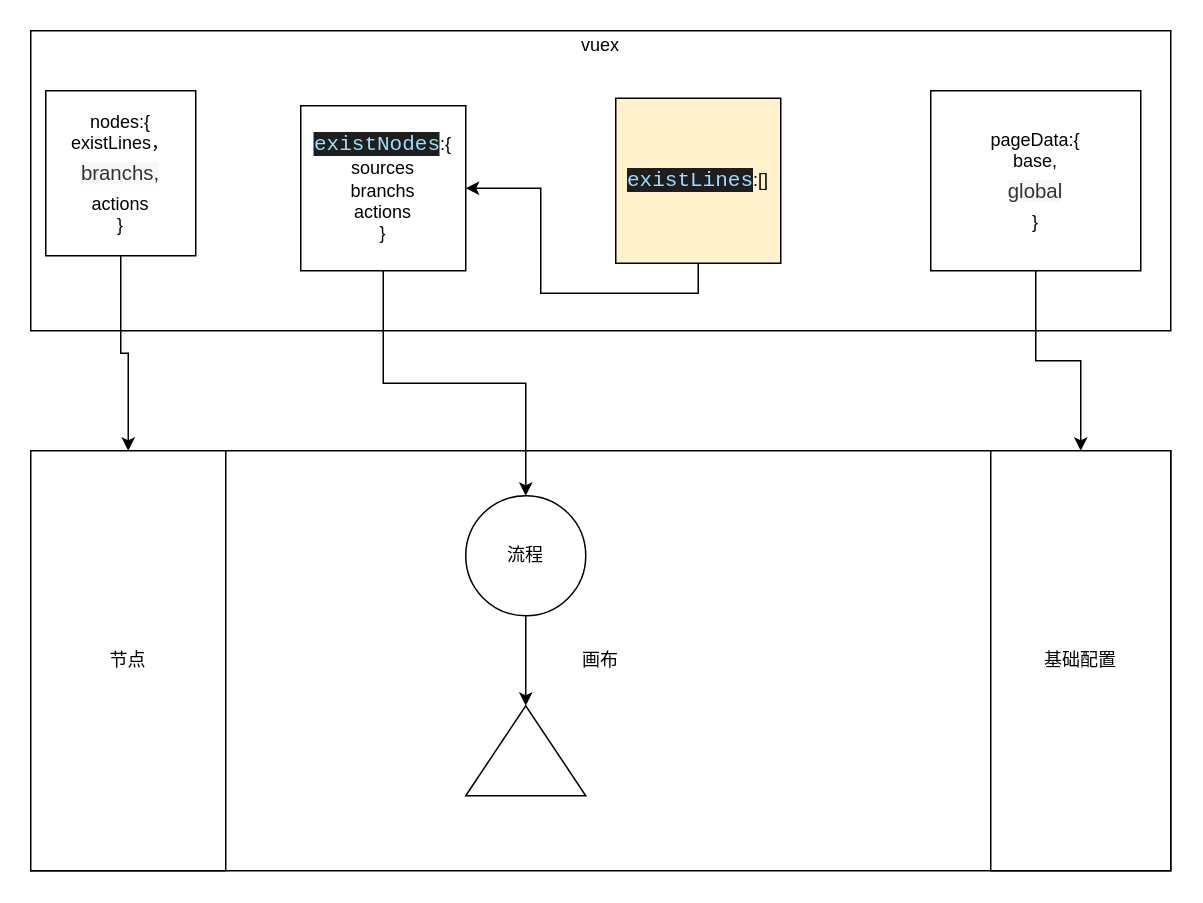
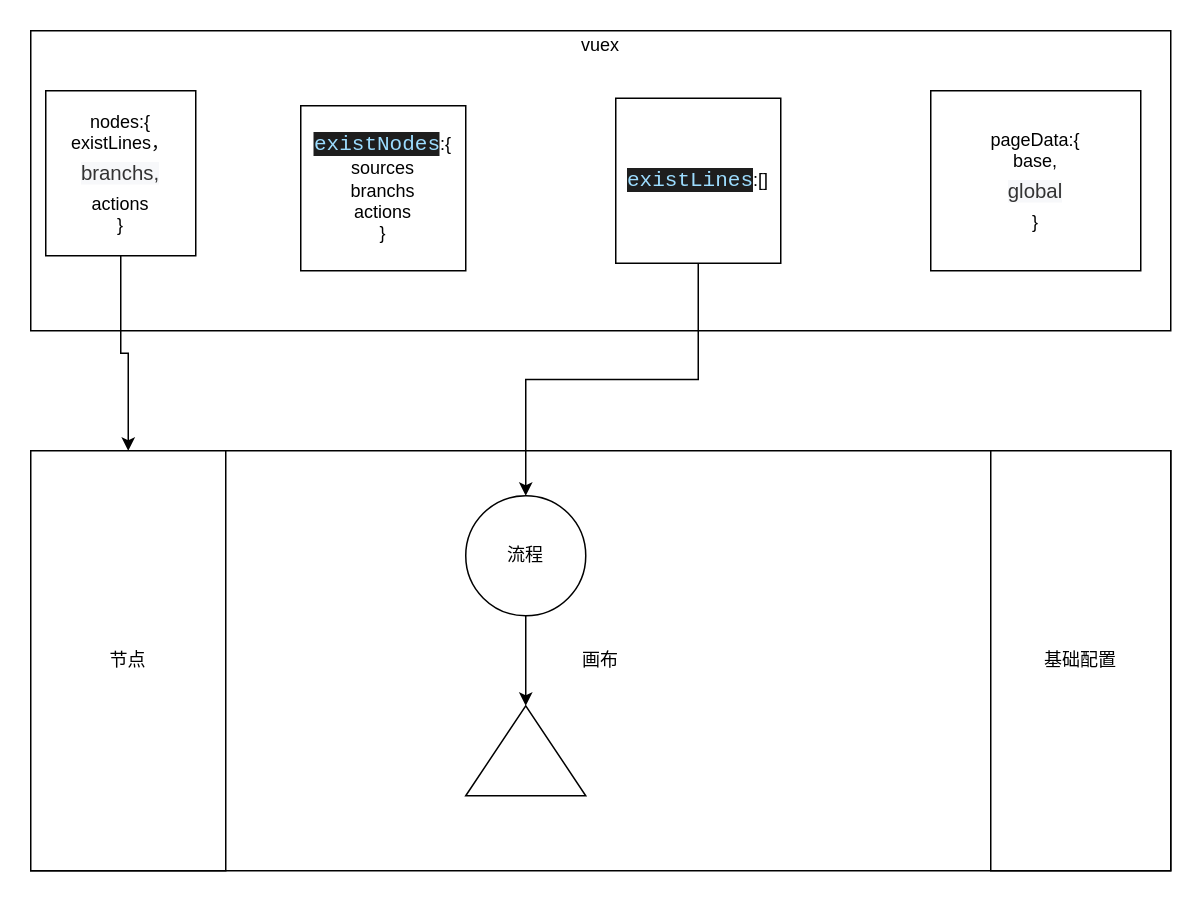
(698, 181) -> (698, 181)
(541, 288) -> (656, 380)
(1053, 361) -> none
(396, 383) -> none
